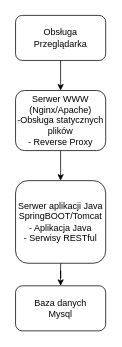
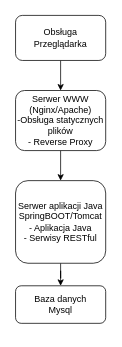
(60, 308) -> (60, 304)
